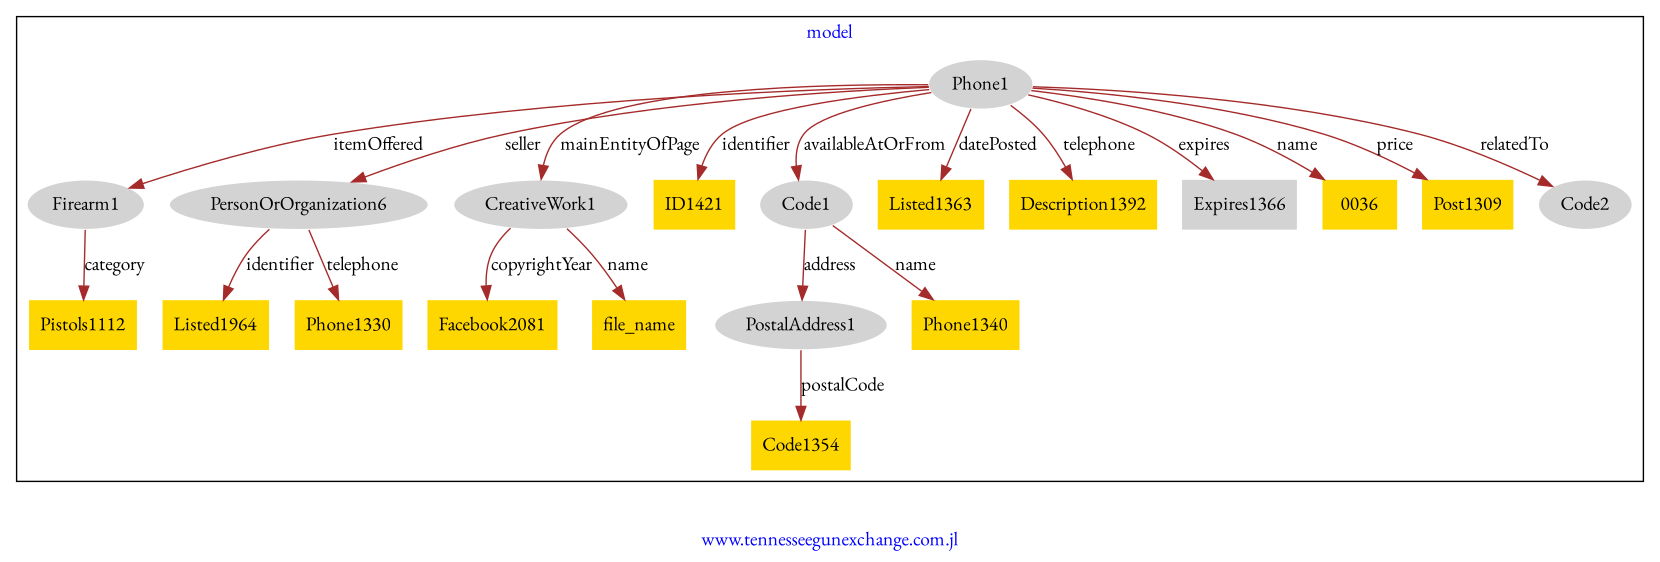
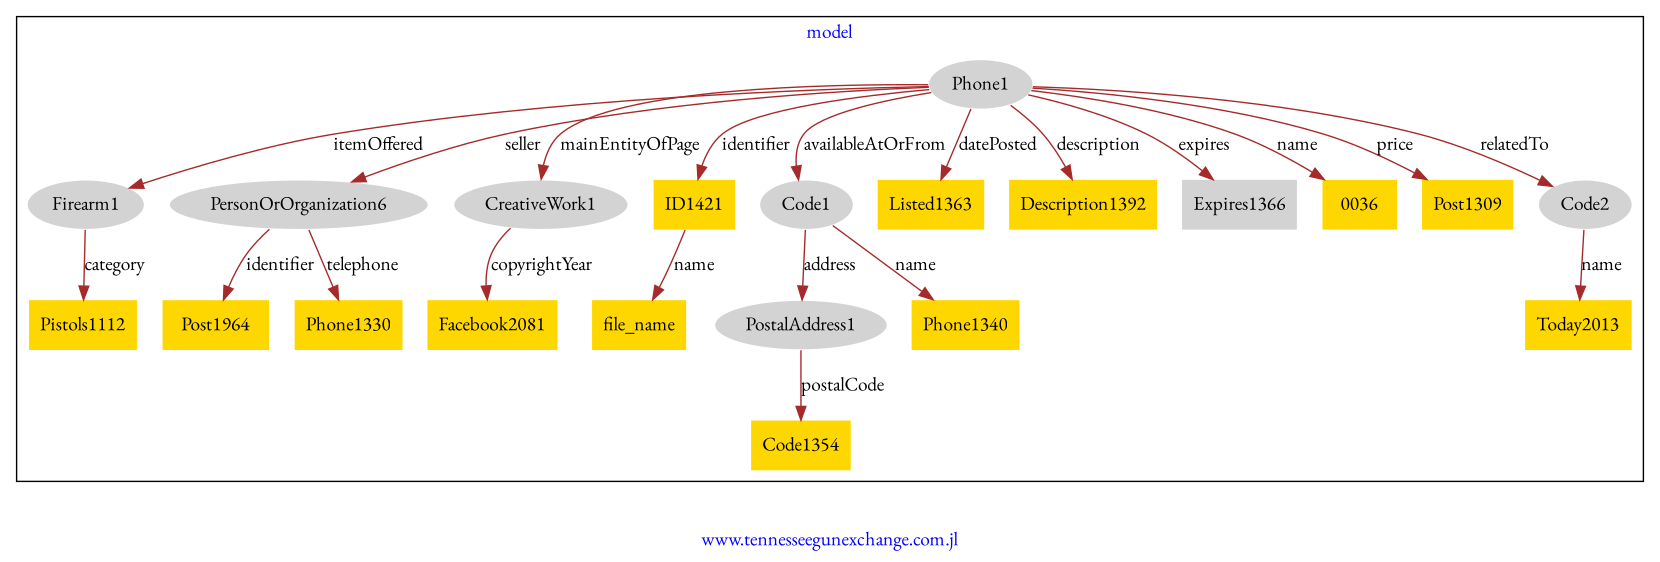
(1099, 145) -> (1099, 145)
(594, 257) -> (673, 259)
(216, 325) -> (216, 325)
none -> (1578, 325)
